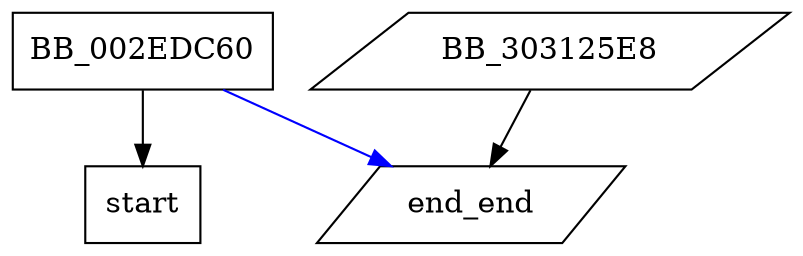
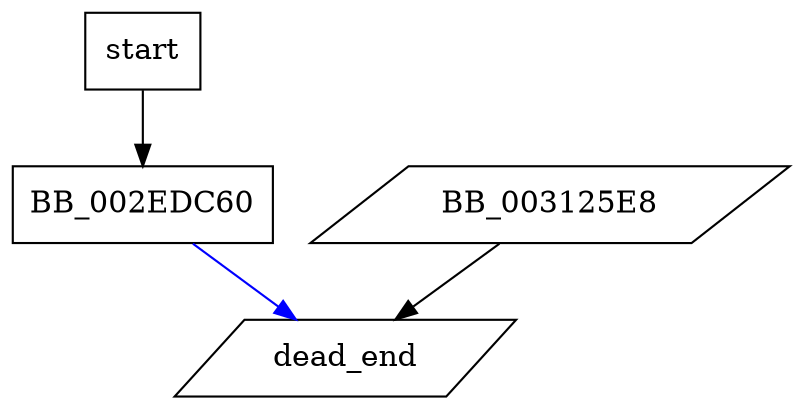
(550, 51) -> (550, 205)
(143, 117) -> (143, 117)
(471, 205) -> (345, 358)
